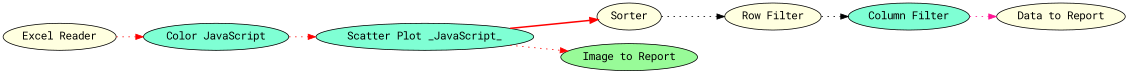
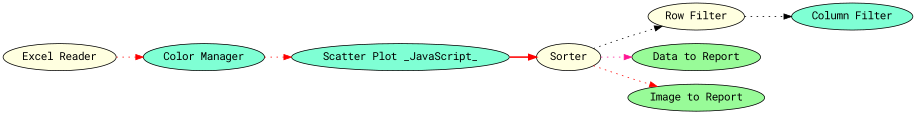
(979, 17) -> (612, 57)
(1061, 17) -> (696, 57)
(216, 37) -> (204, 57)
(535, 48) -> (622, 75)
